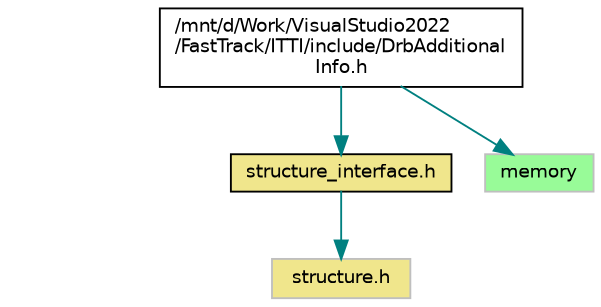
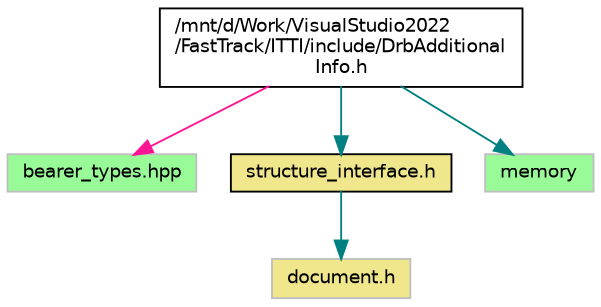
none -> (102, 173)
(341, 279) -> (341, 279)
